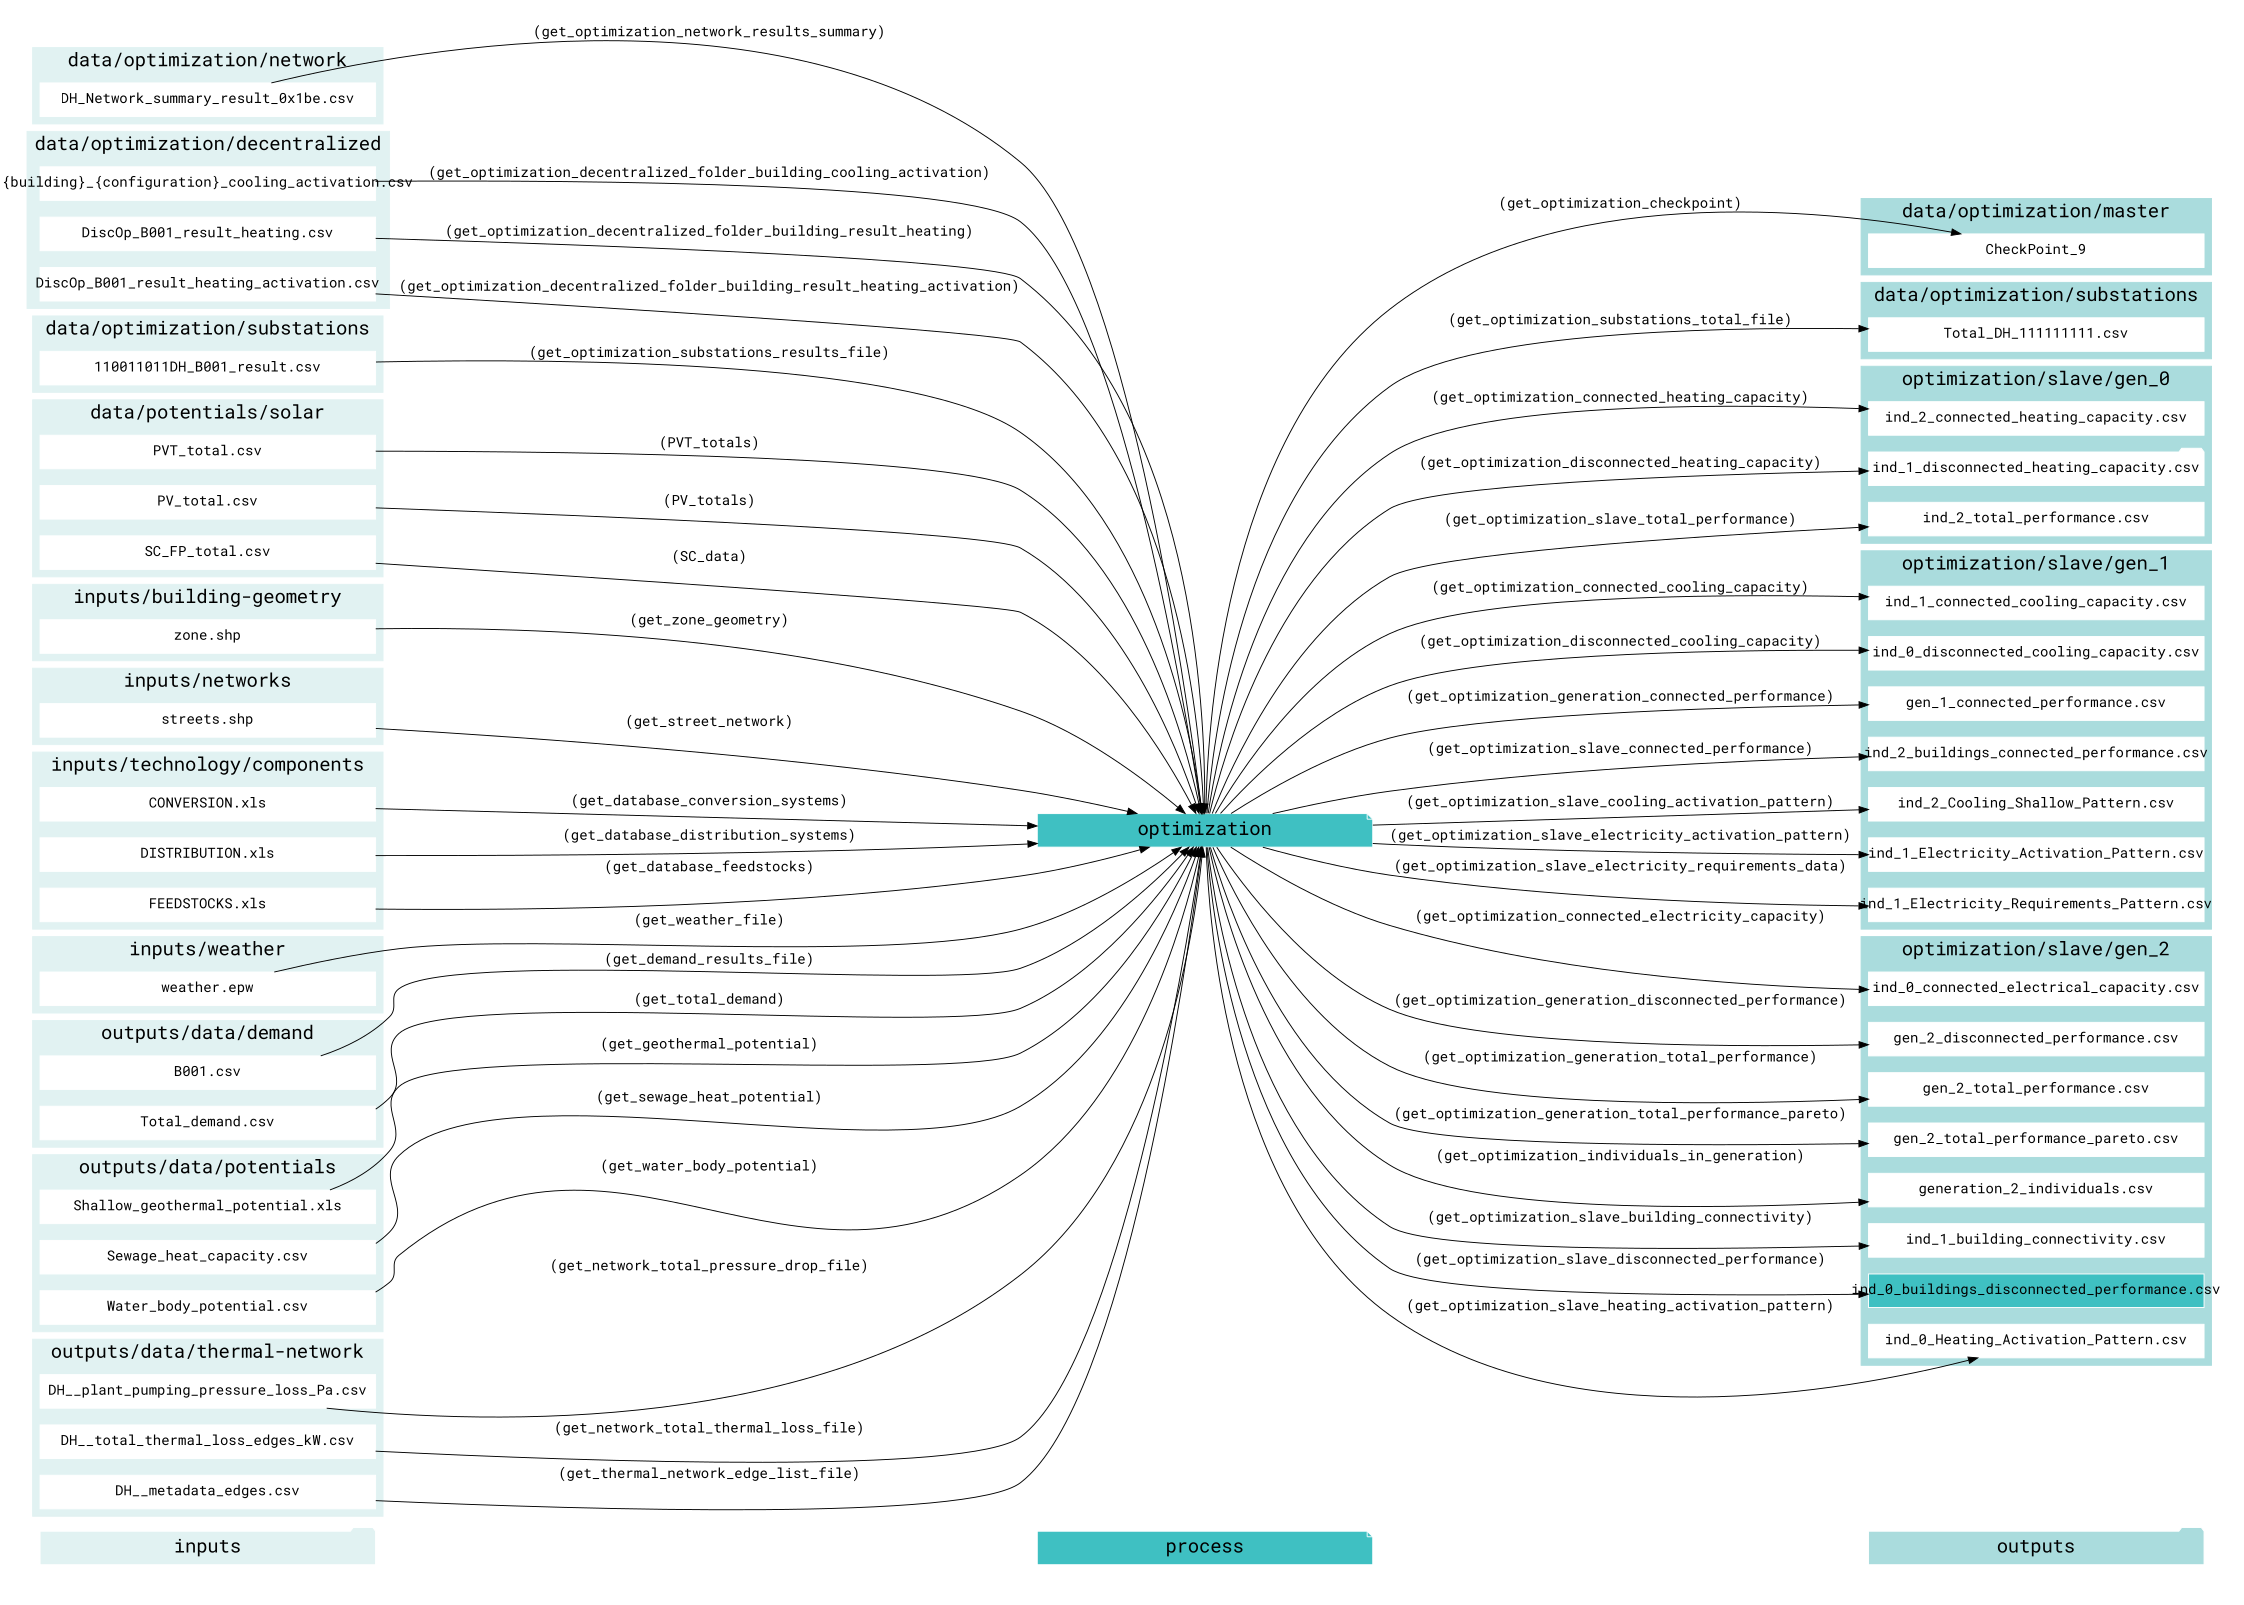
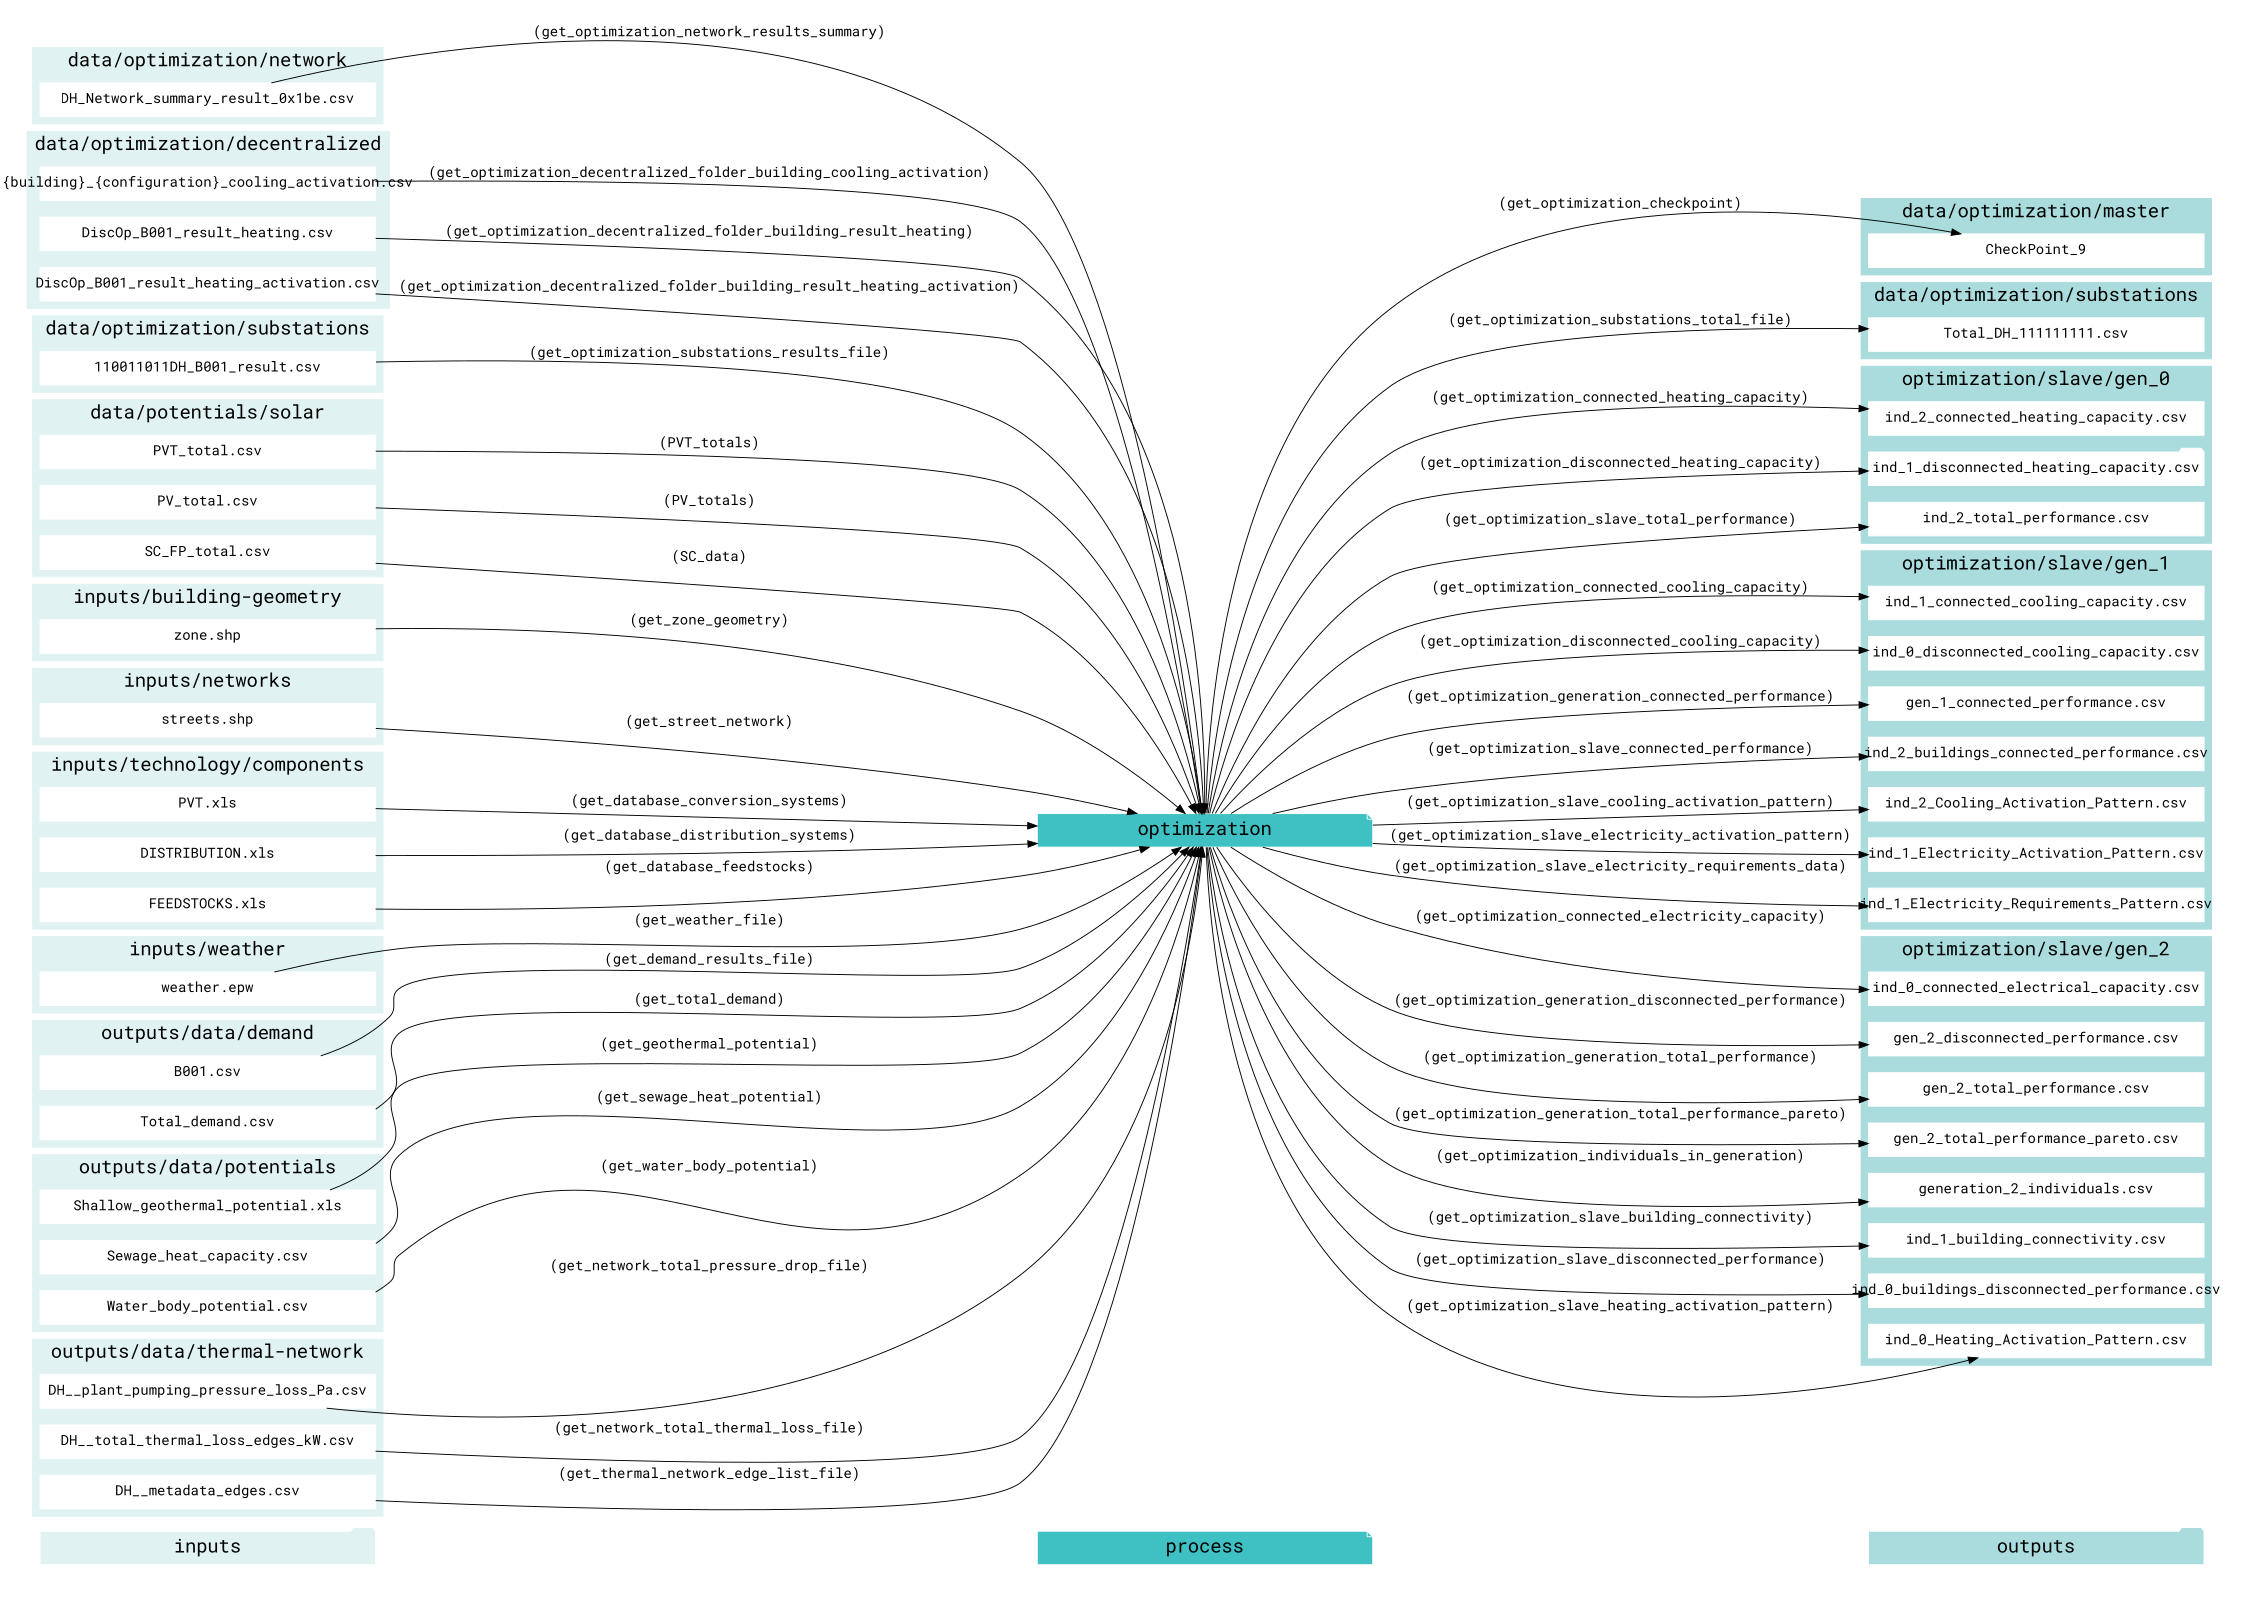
(208, 804) -> (208, 804)
(2036, 804) -> (2036, 804)
(2036, 1291) -> (2036, 1291)
